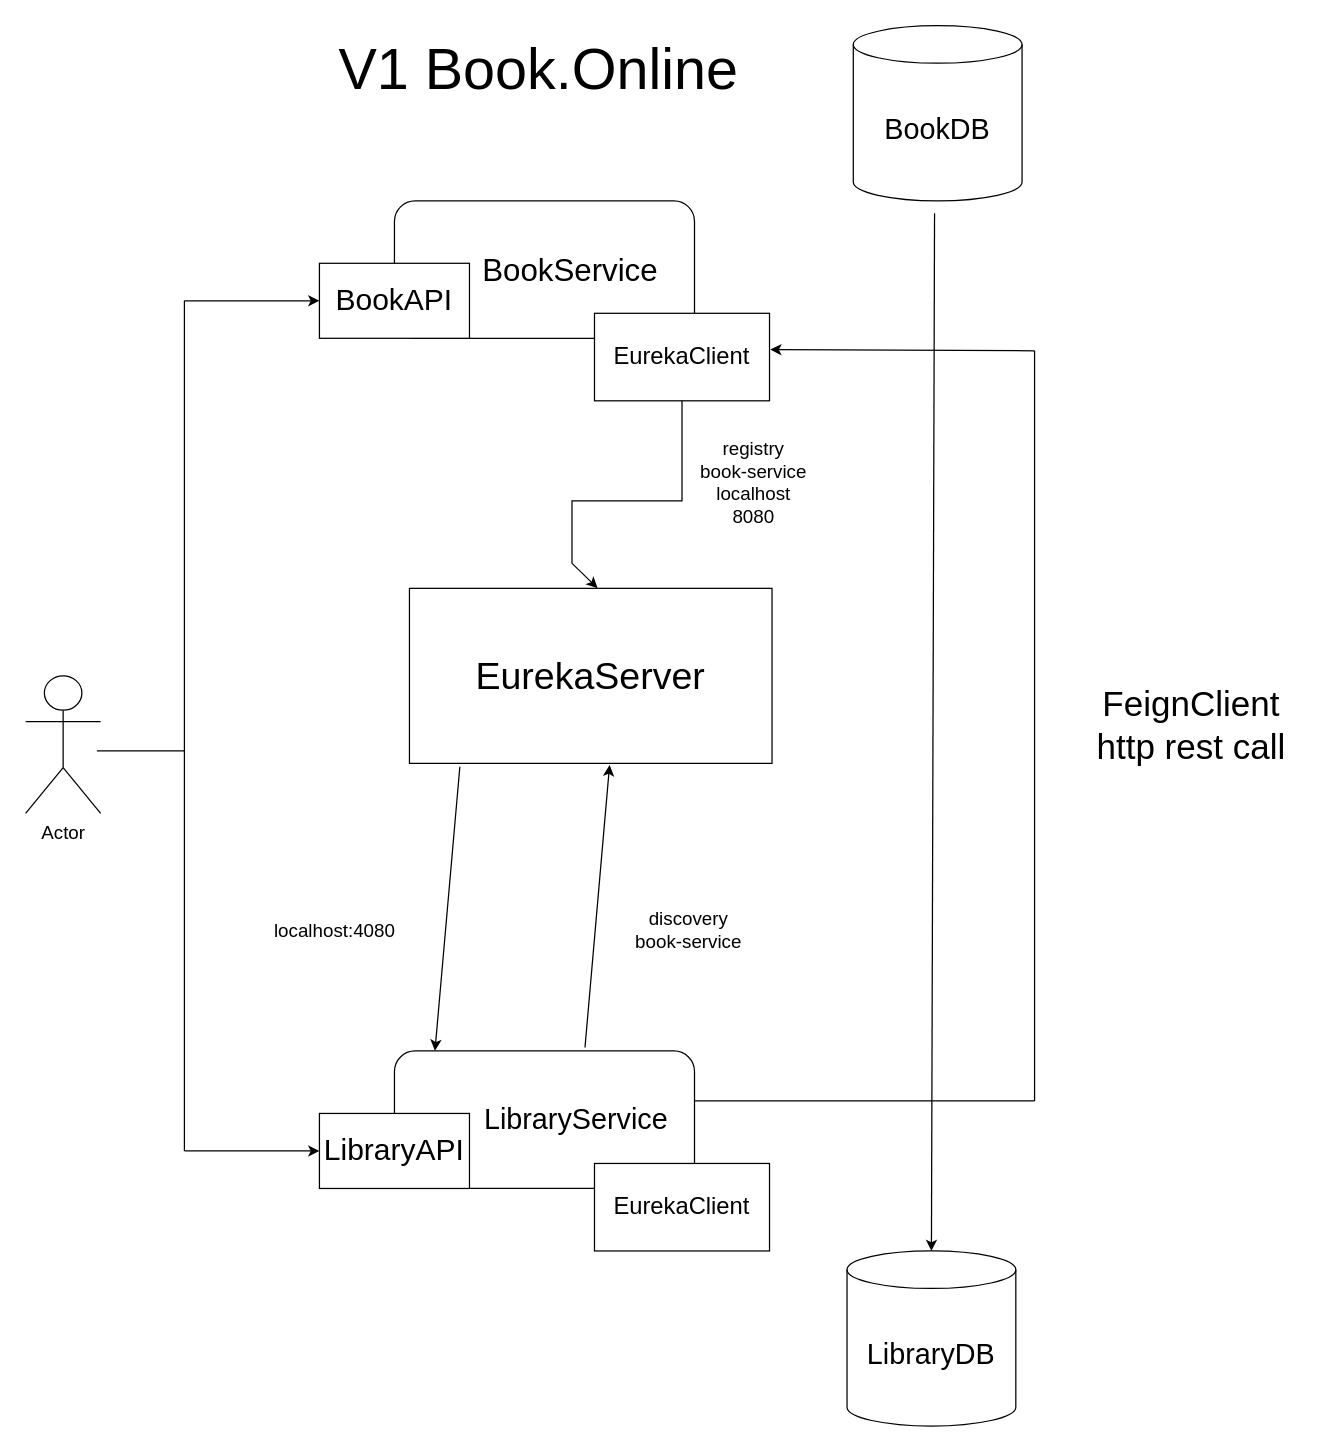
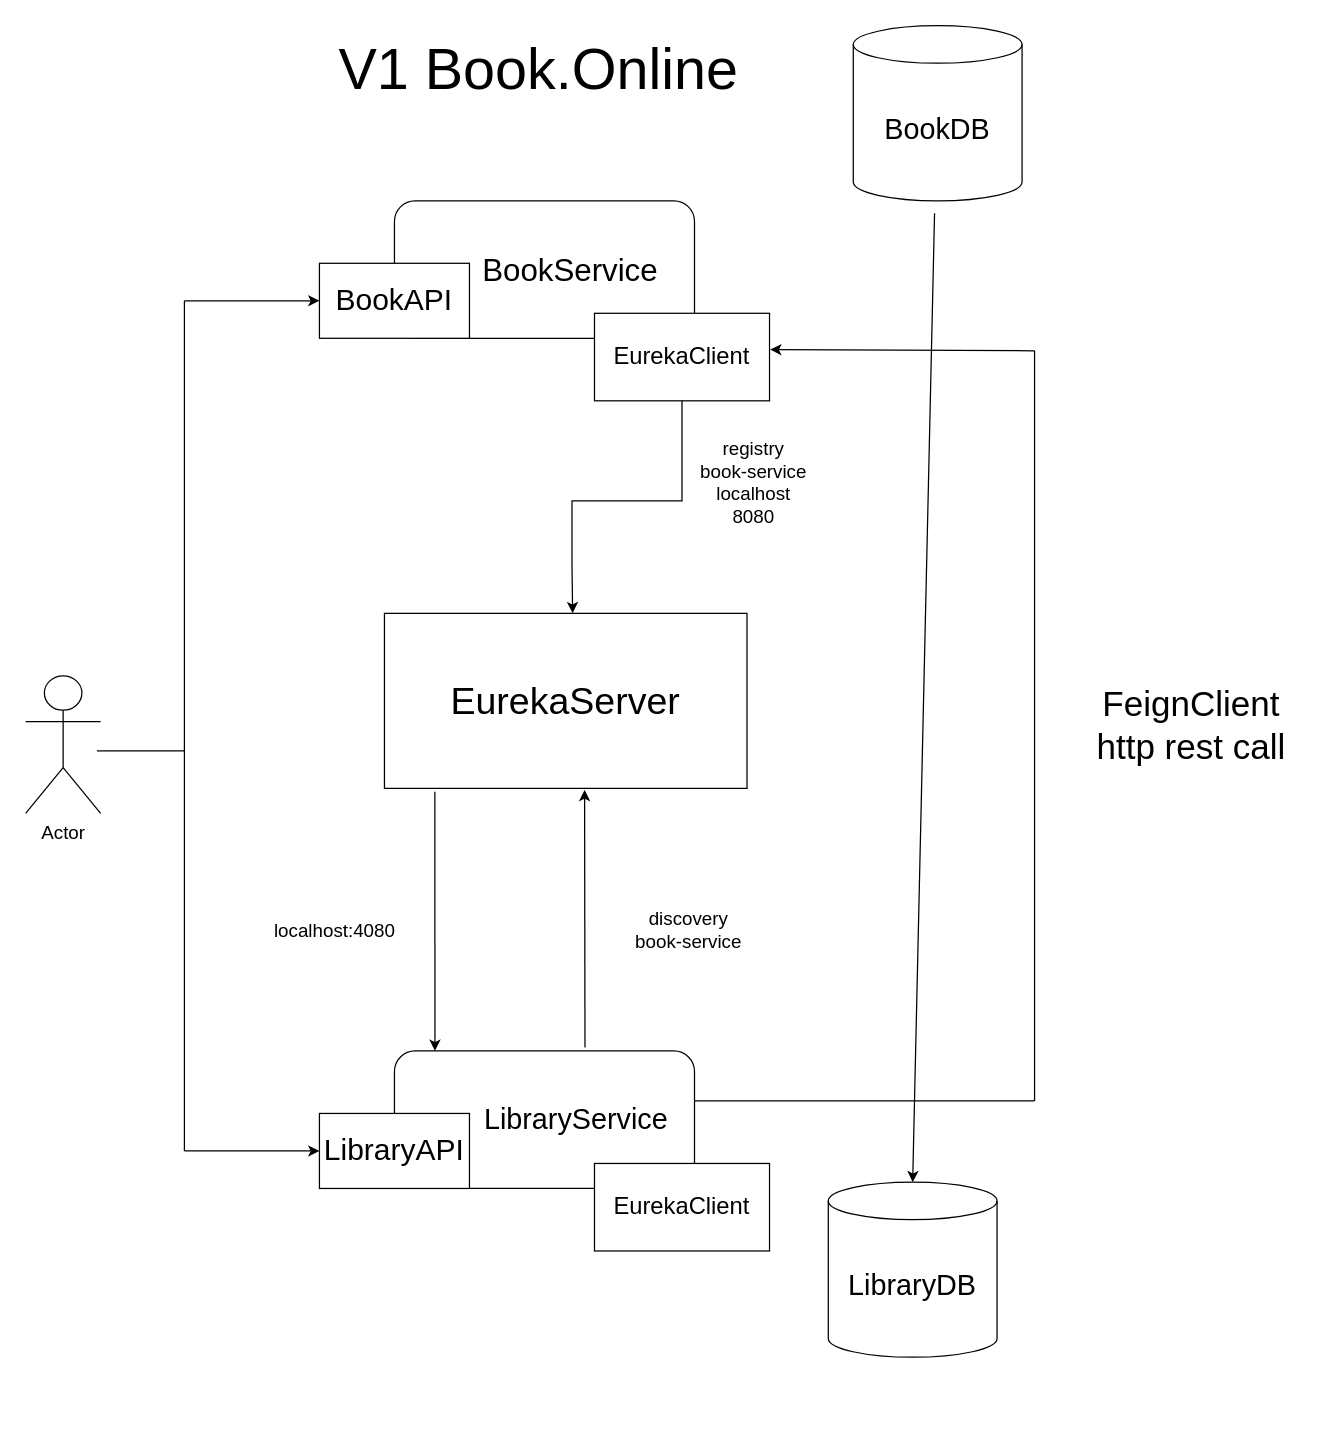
(591, 676) -> (566, 701)
(931, 1338) -> (913, 1269)
